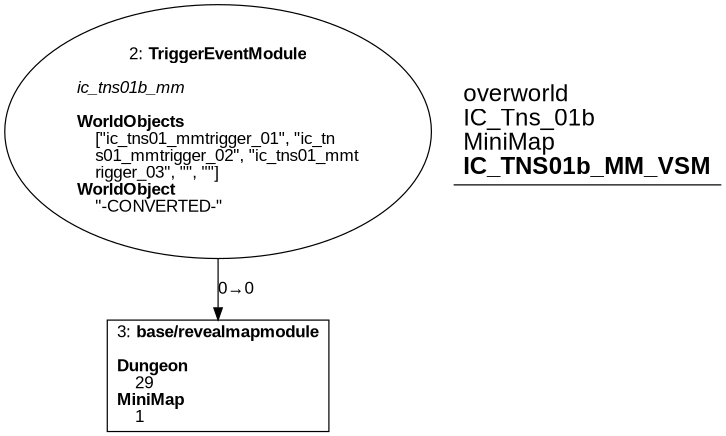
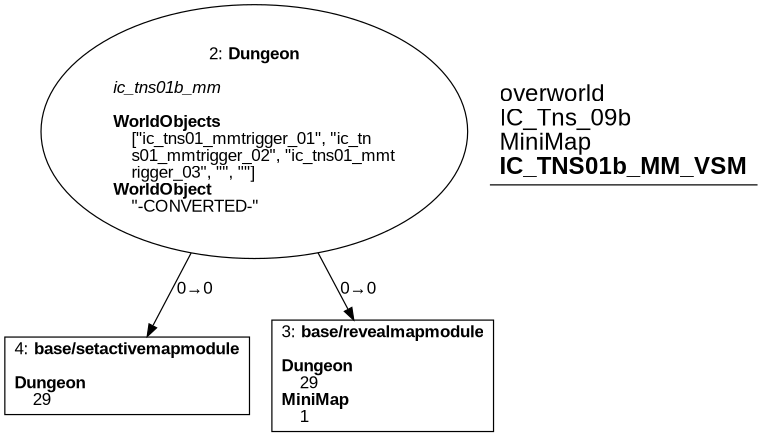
(228, 54) -> (264, 54)
(529, 118) -> (566, 118)
none -> (127, 376)
